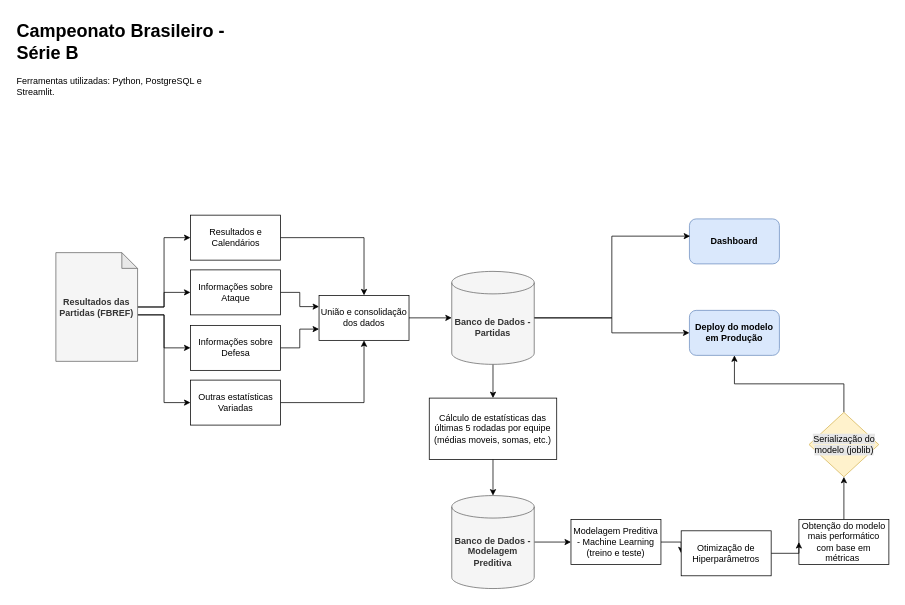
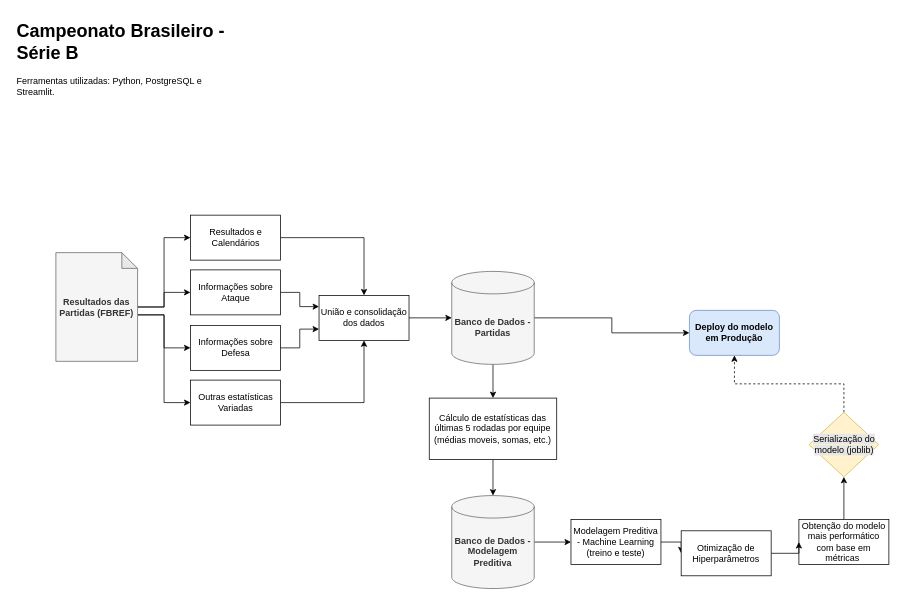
(612, 236) -> none
(735, 241) -> none
(792, 384) -> (792, 384)
